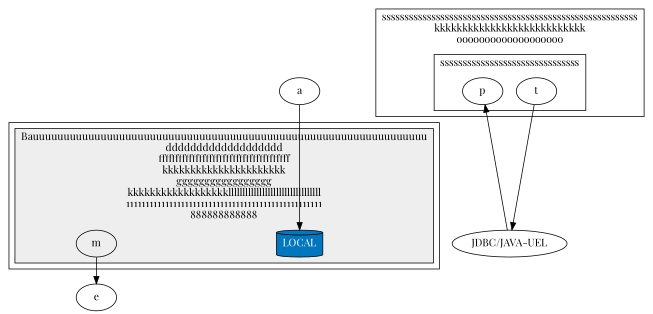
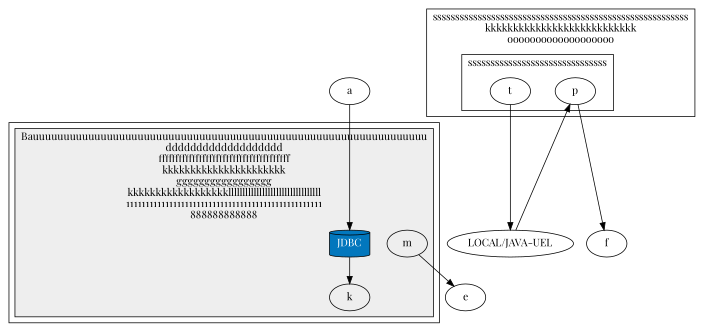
(300, 244) -> (350, 244)
(510, 244) -> (510, 244)
none -> (607, 244)
none -> (350, 297)
